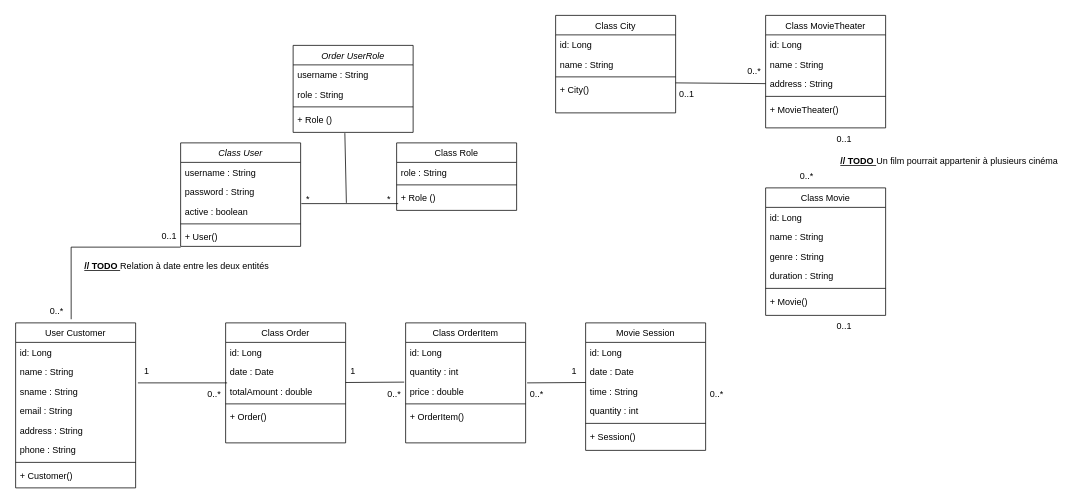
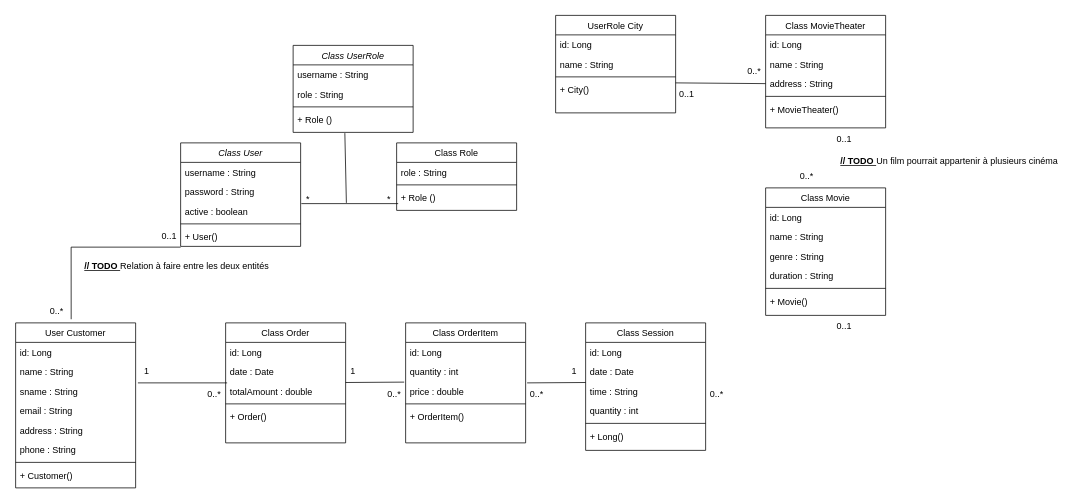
(615, 26) -> (615, 26)
(353, 56) -> (353, 56)
(177, 267) -> (177, 267)
(645, 333) -> (645, 333)
(615, 437) -> (608, 437)
